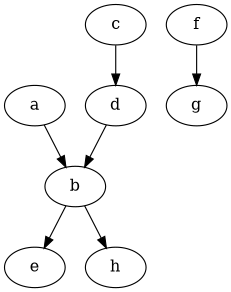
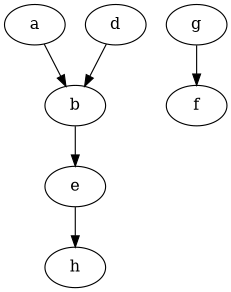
(116, 25) -> none
(197, 60) -> (197, 60)
(93, 222) -> (75, 221)
